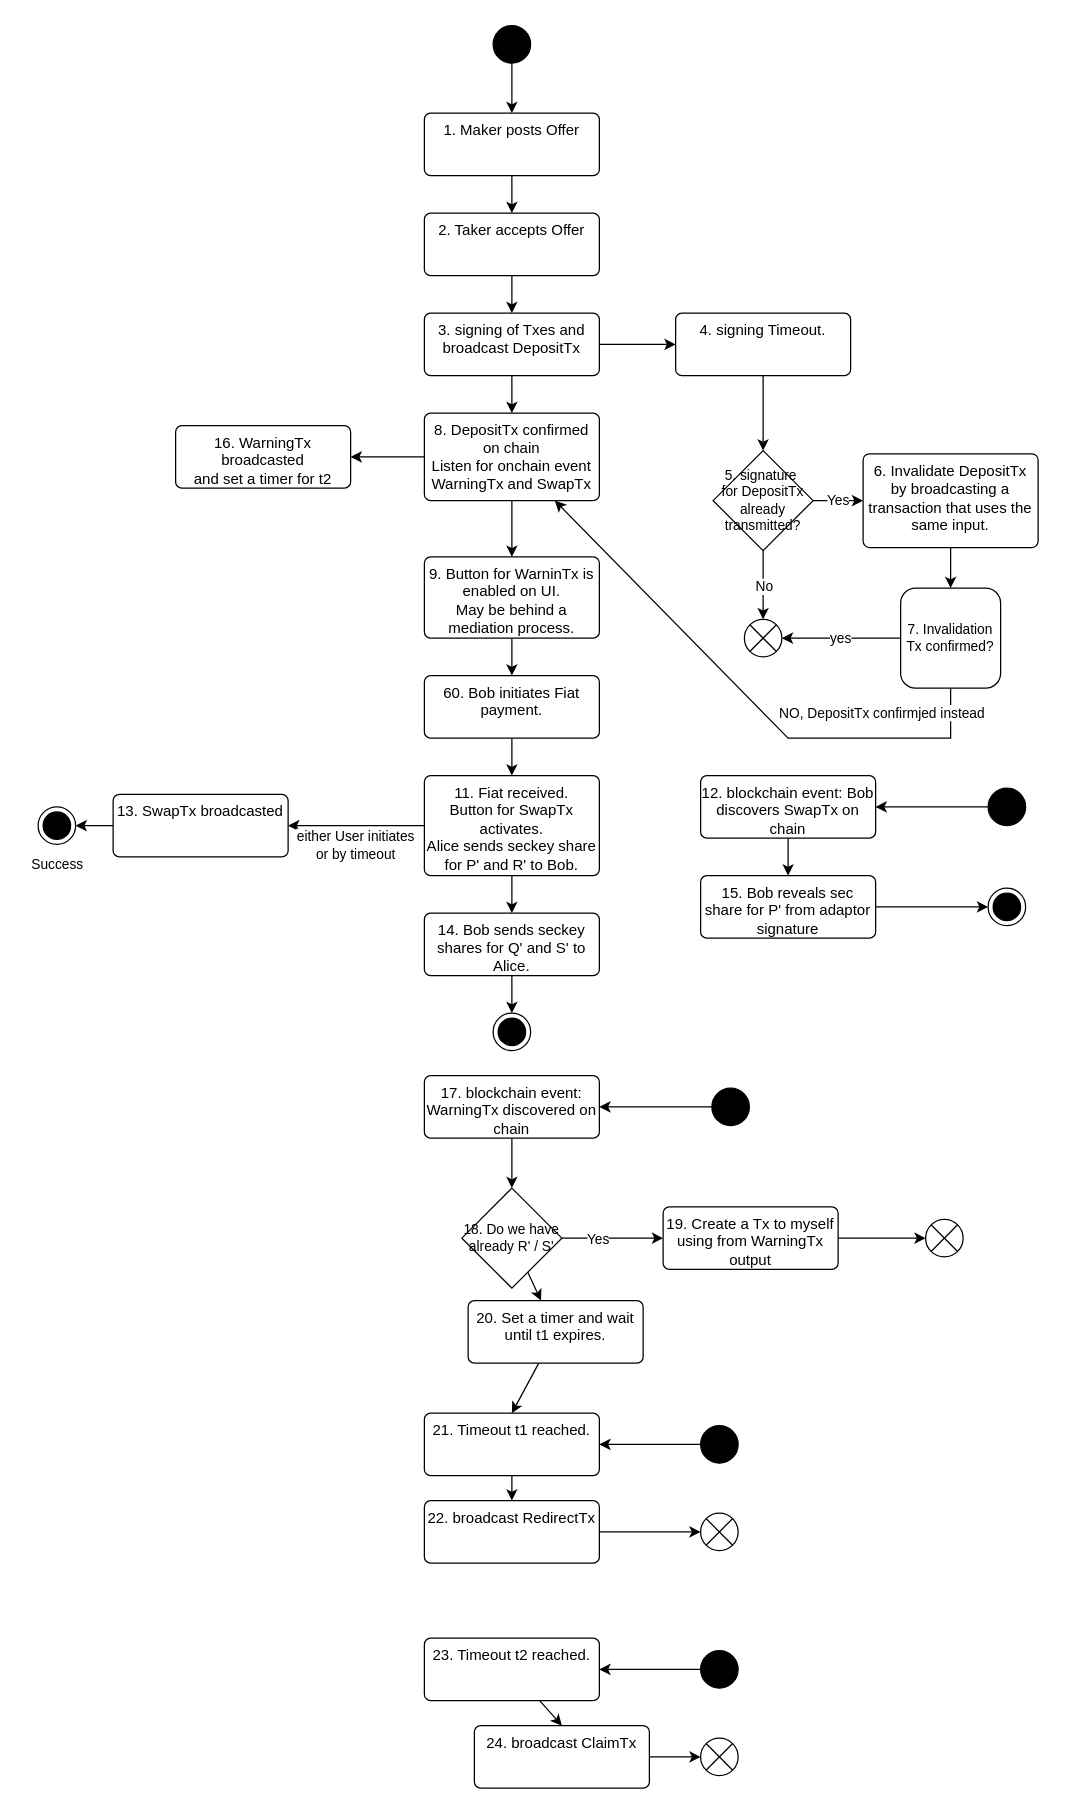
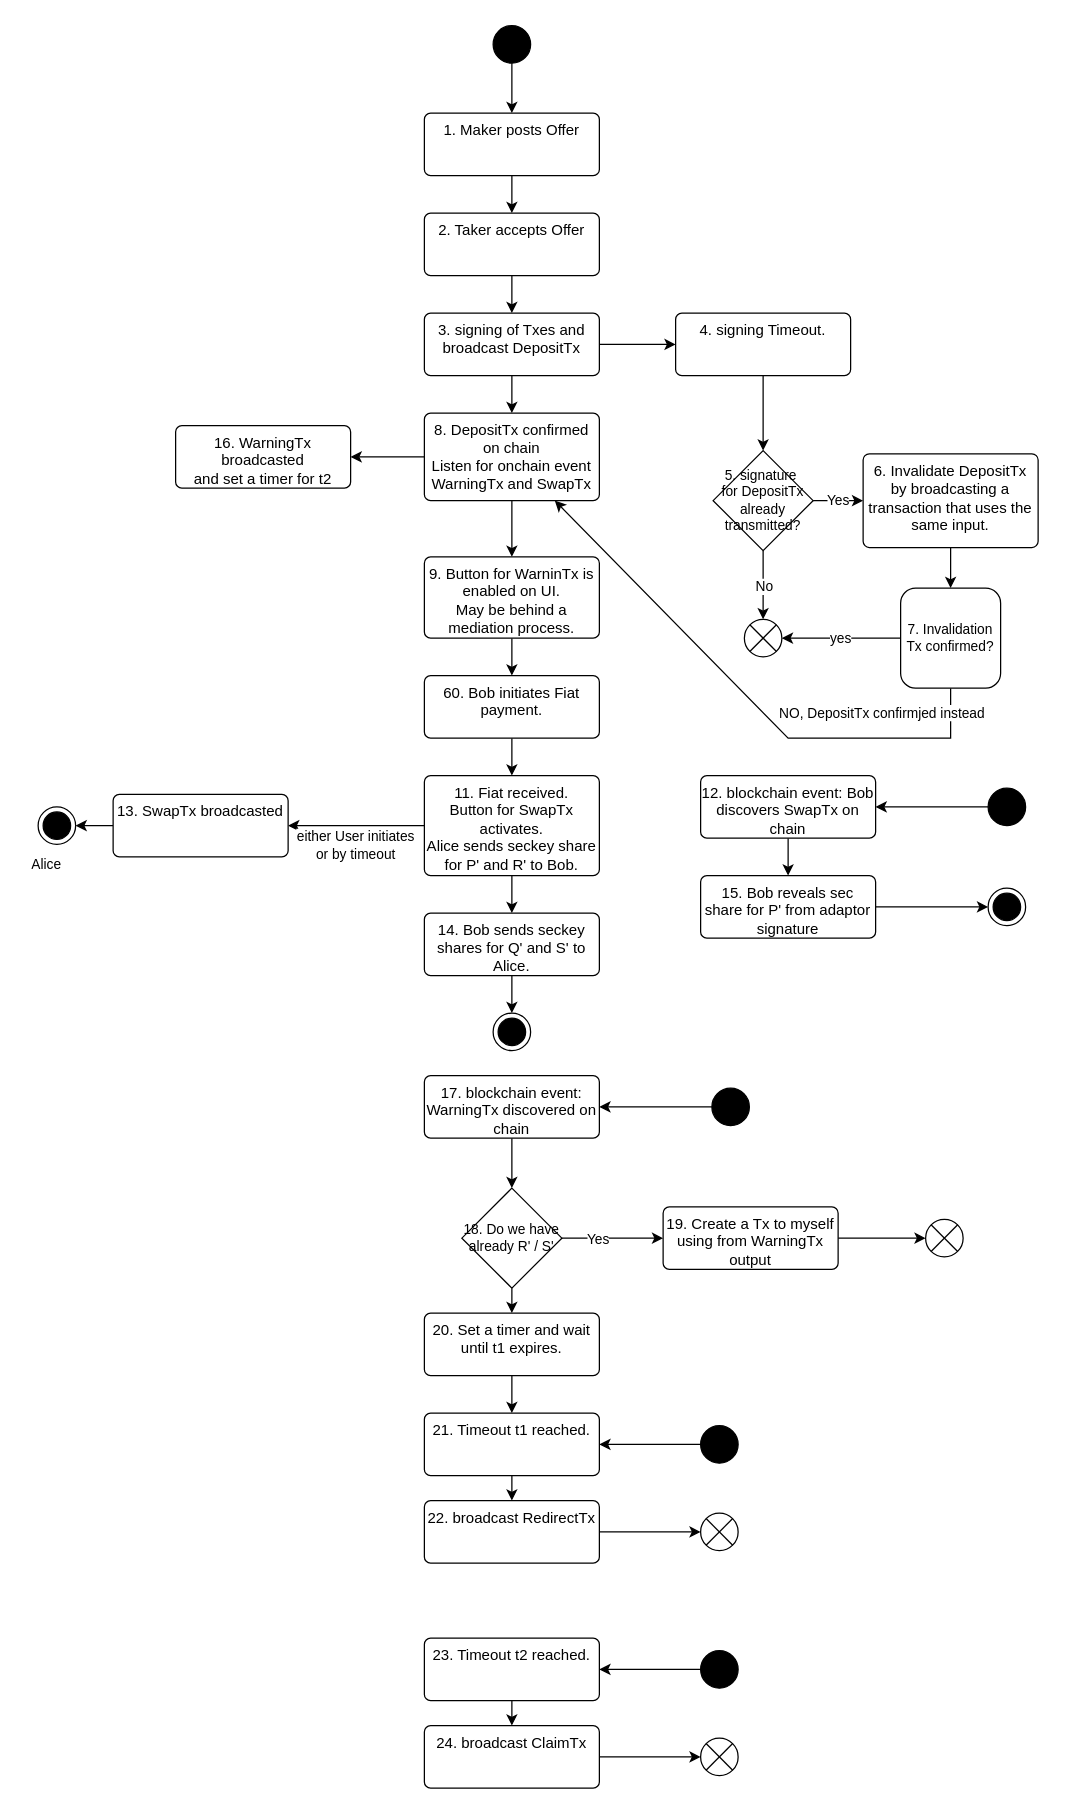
(59, 834) -> (48, 834)
(556, 1332) -> (512, 1344)
(562, 1757) -> (512, 1757)
